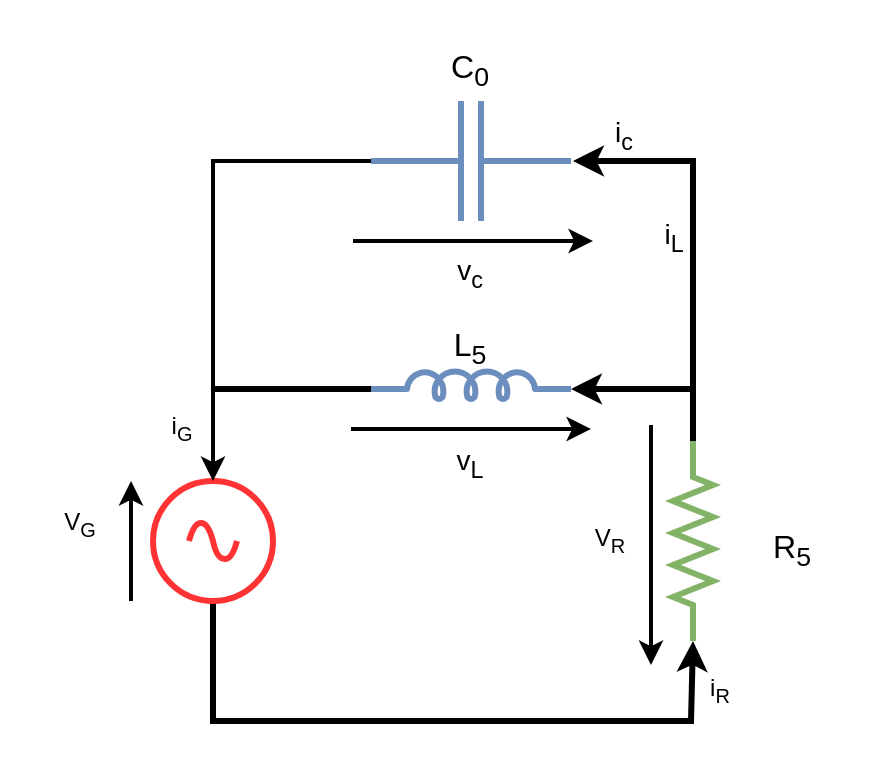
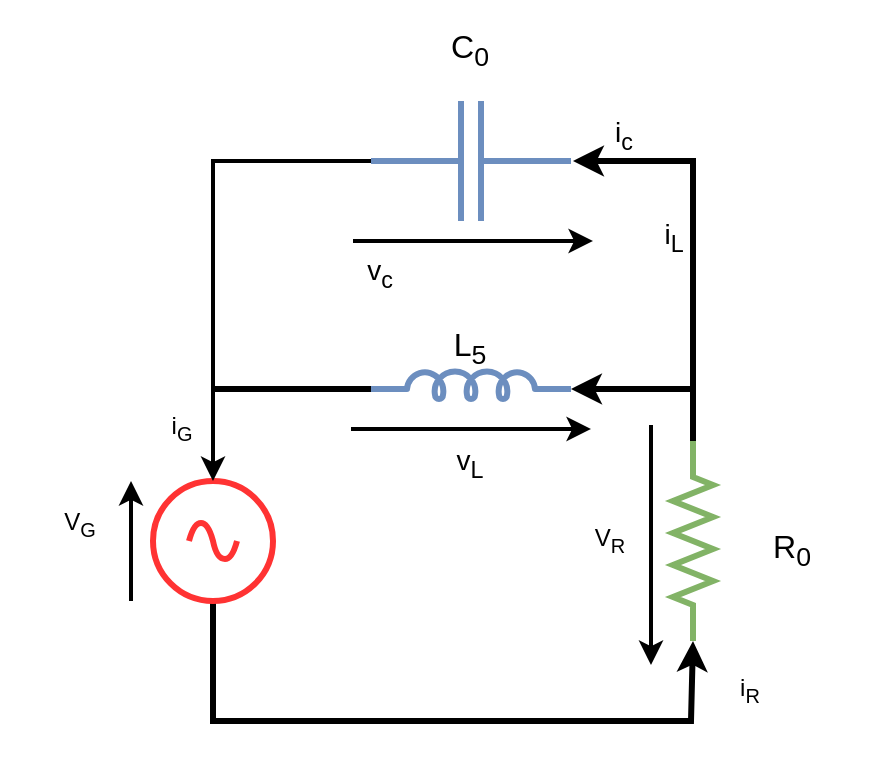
(471, 71) -> (471, 51)
(471, 271) -> (381, 271)
(793, 551) -> (793, 551)
(721, 691) -> (751, 691)
